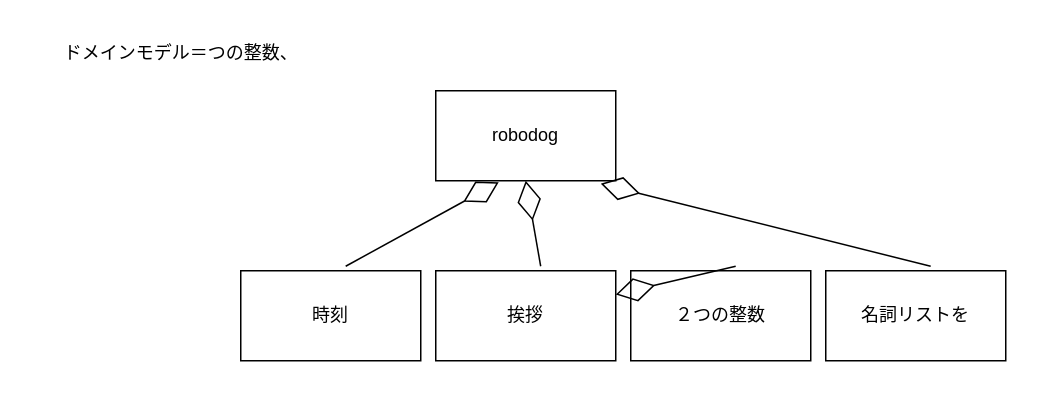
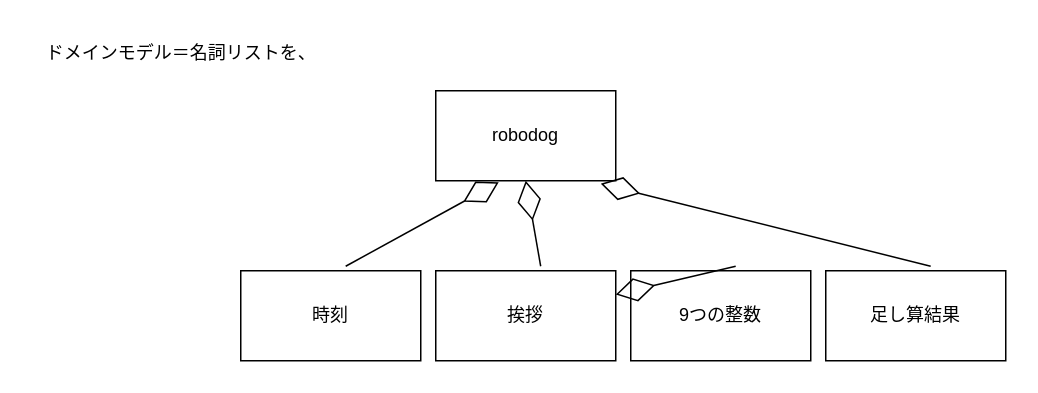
(182, 53) -> (182, 53)
(721, 316) -> (721, 316)
(916, 316) -> (916, 316)
